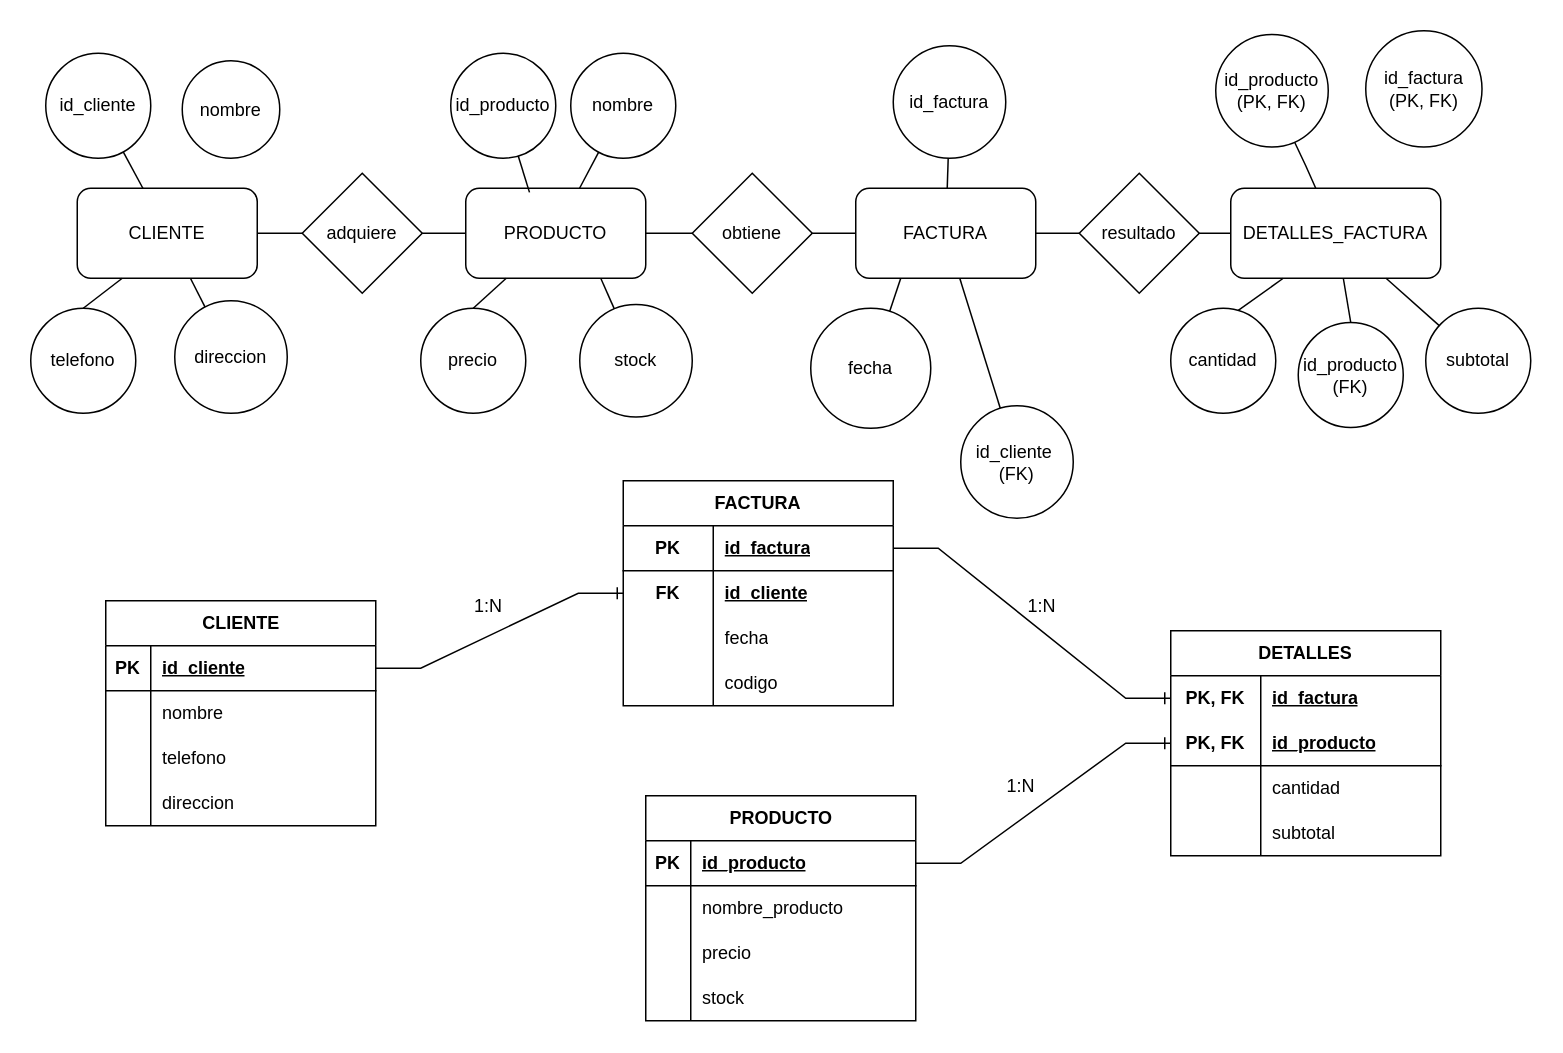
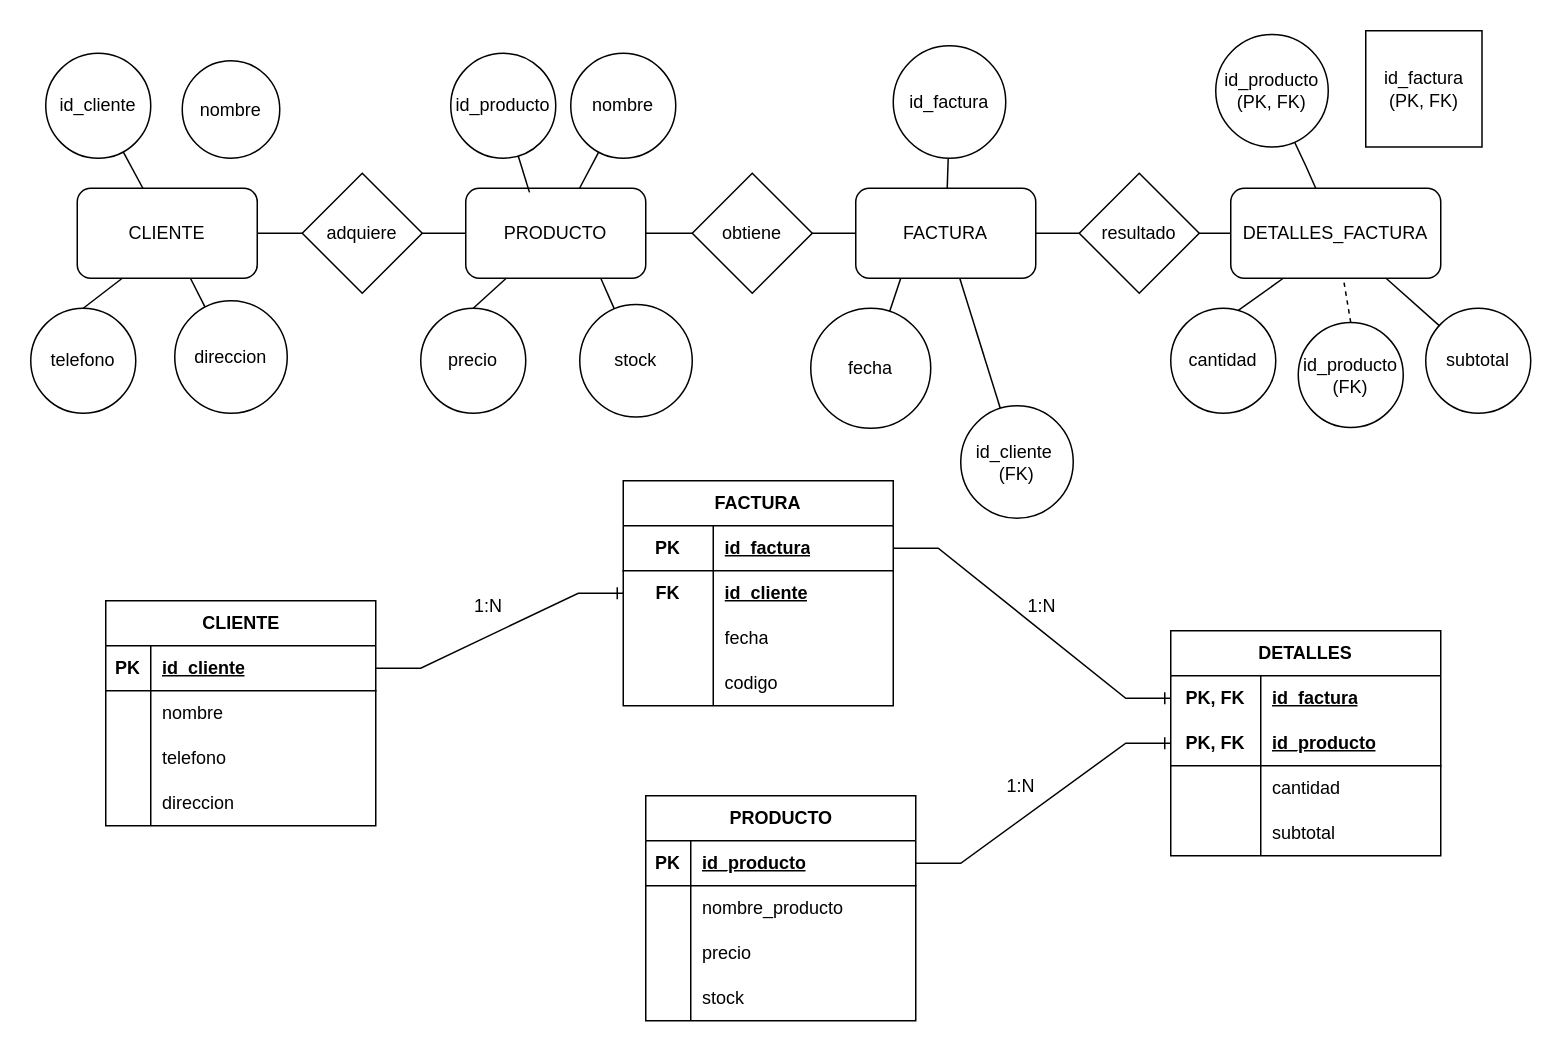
(1424, 89) -> (1424, 89)
(1347, 299) -> (1347, 299)
